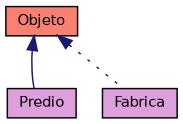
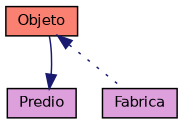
(32, 70) -> (51, 55)
